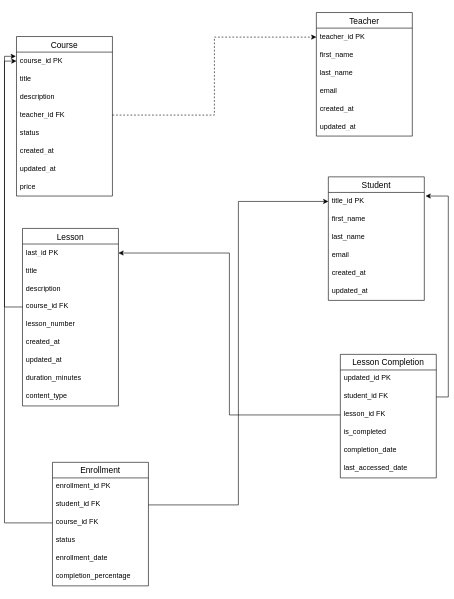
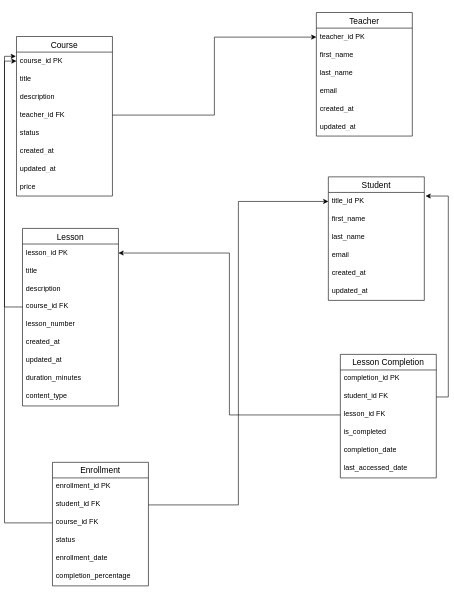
(215, 78) -> (215, 78)
(43, 252) -> (47, 252)
(368, 378) -> (373, 378)
